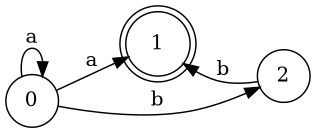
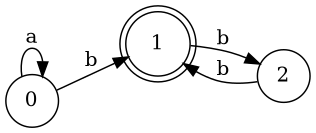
(92, 61) -> (92, 61)
(154, 115) -> (219, 50)
